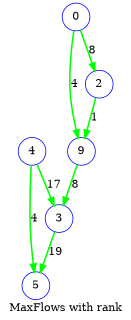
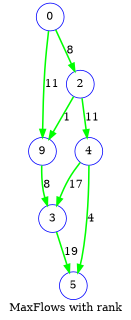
(75, 84) -> (52, 84)
none -> (84, 114)
